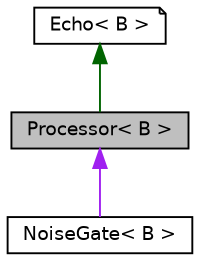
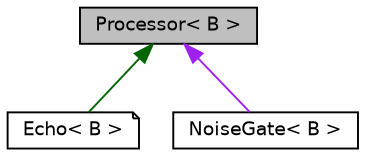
(100, 88) -> (114, 85)
